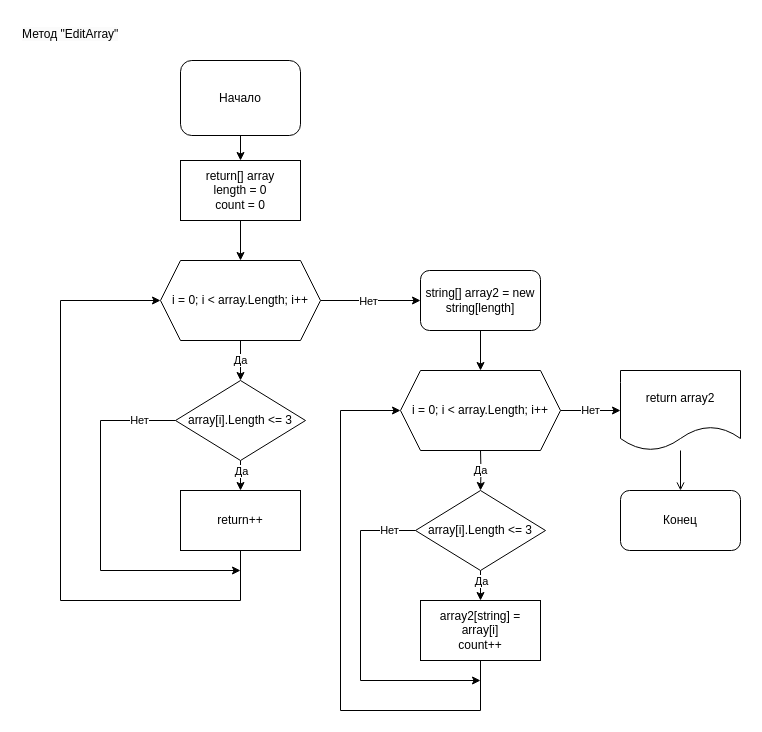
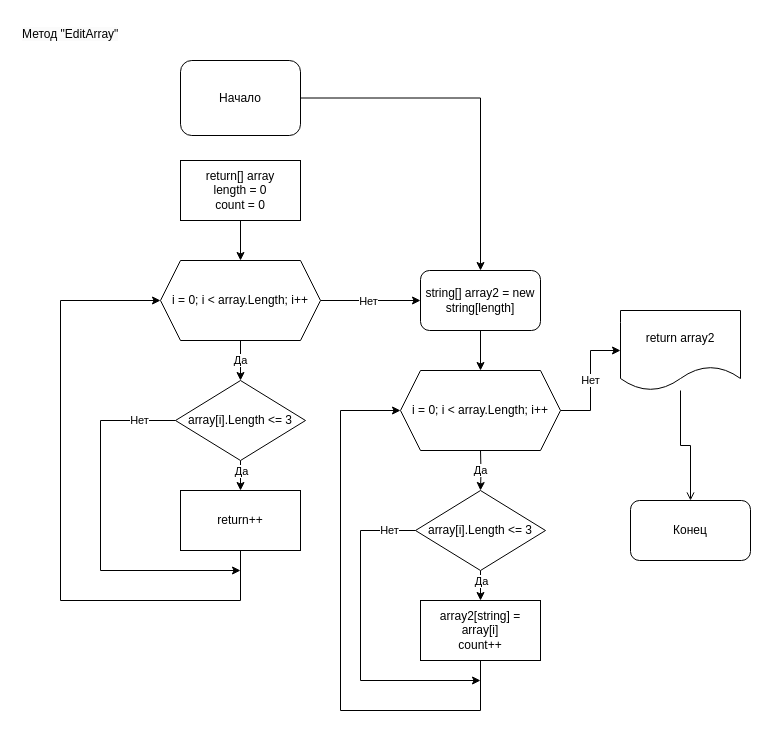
(241, 152) -> (474, 98)
(681, 411) -> (681, 351)
(681, 521) -> (691, 531)
